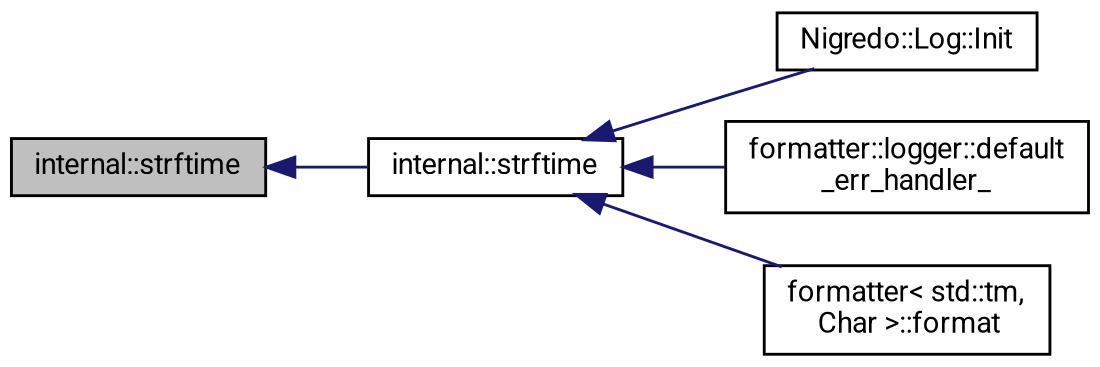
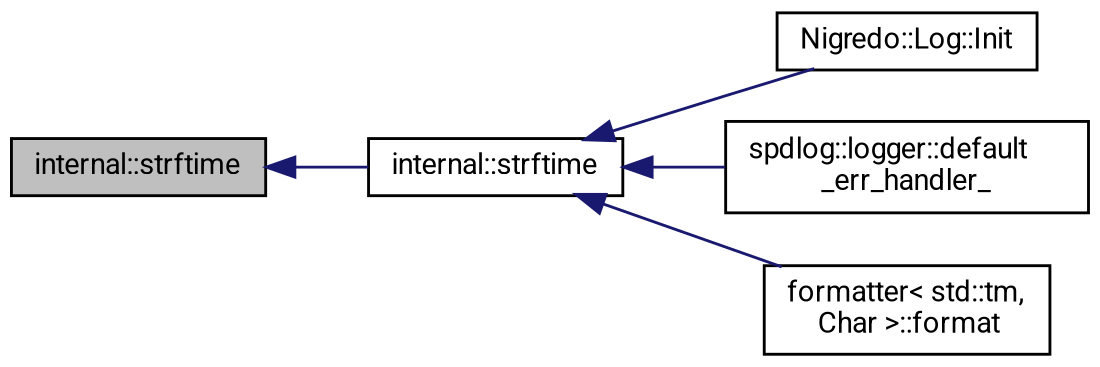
(907, 167) -> (907, 167)
